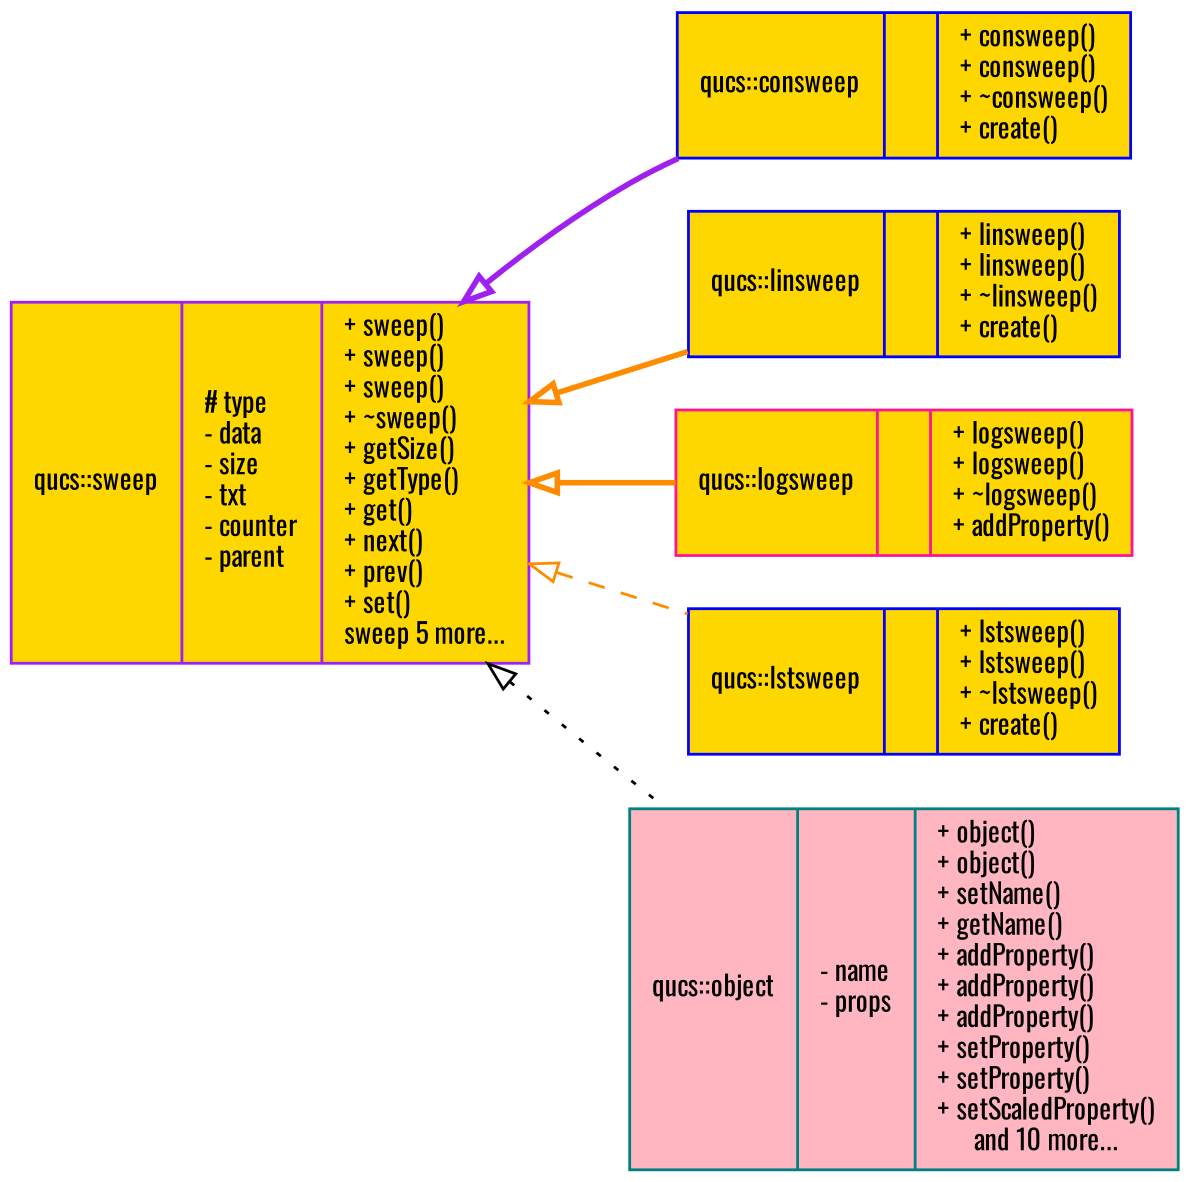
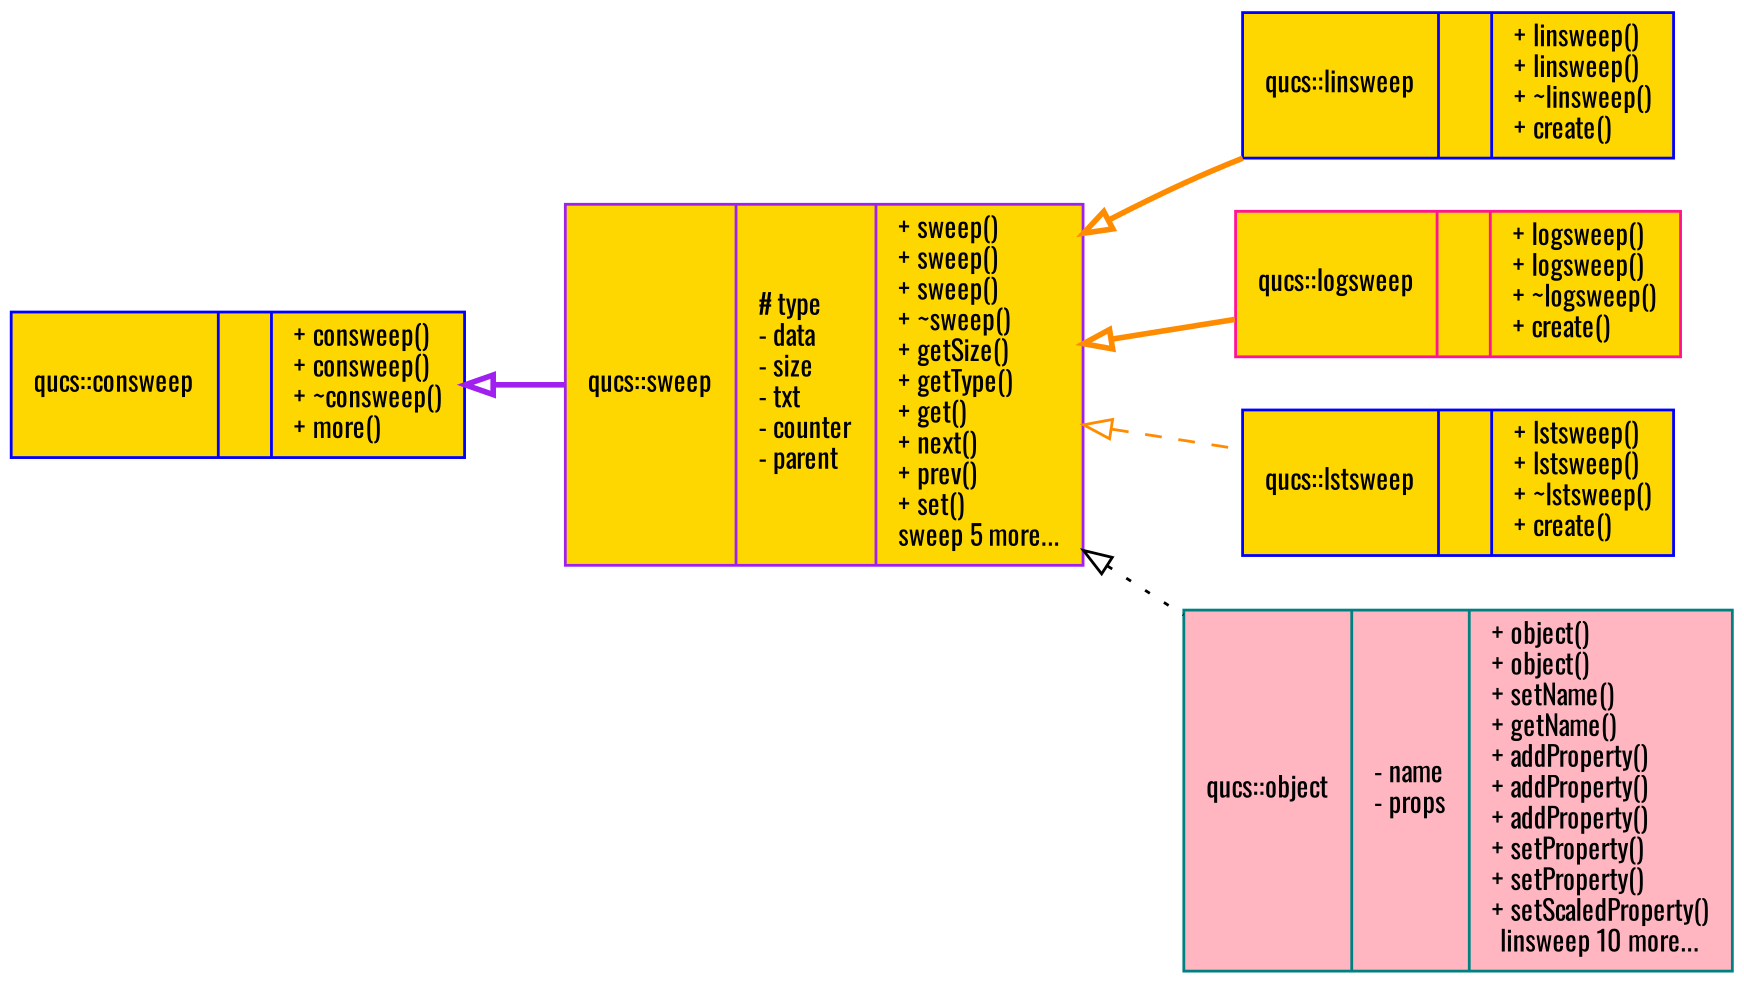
(1009, 130) -> (337, 430)
(578, 215) -> (529, 385)
(1031, 528) -> (1562, 329)
(1047, 1142) -> (1601, 943)
